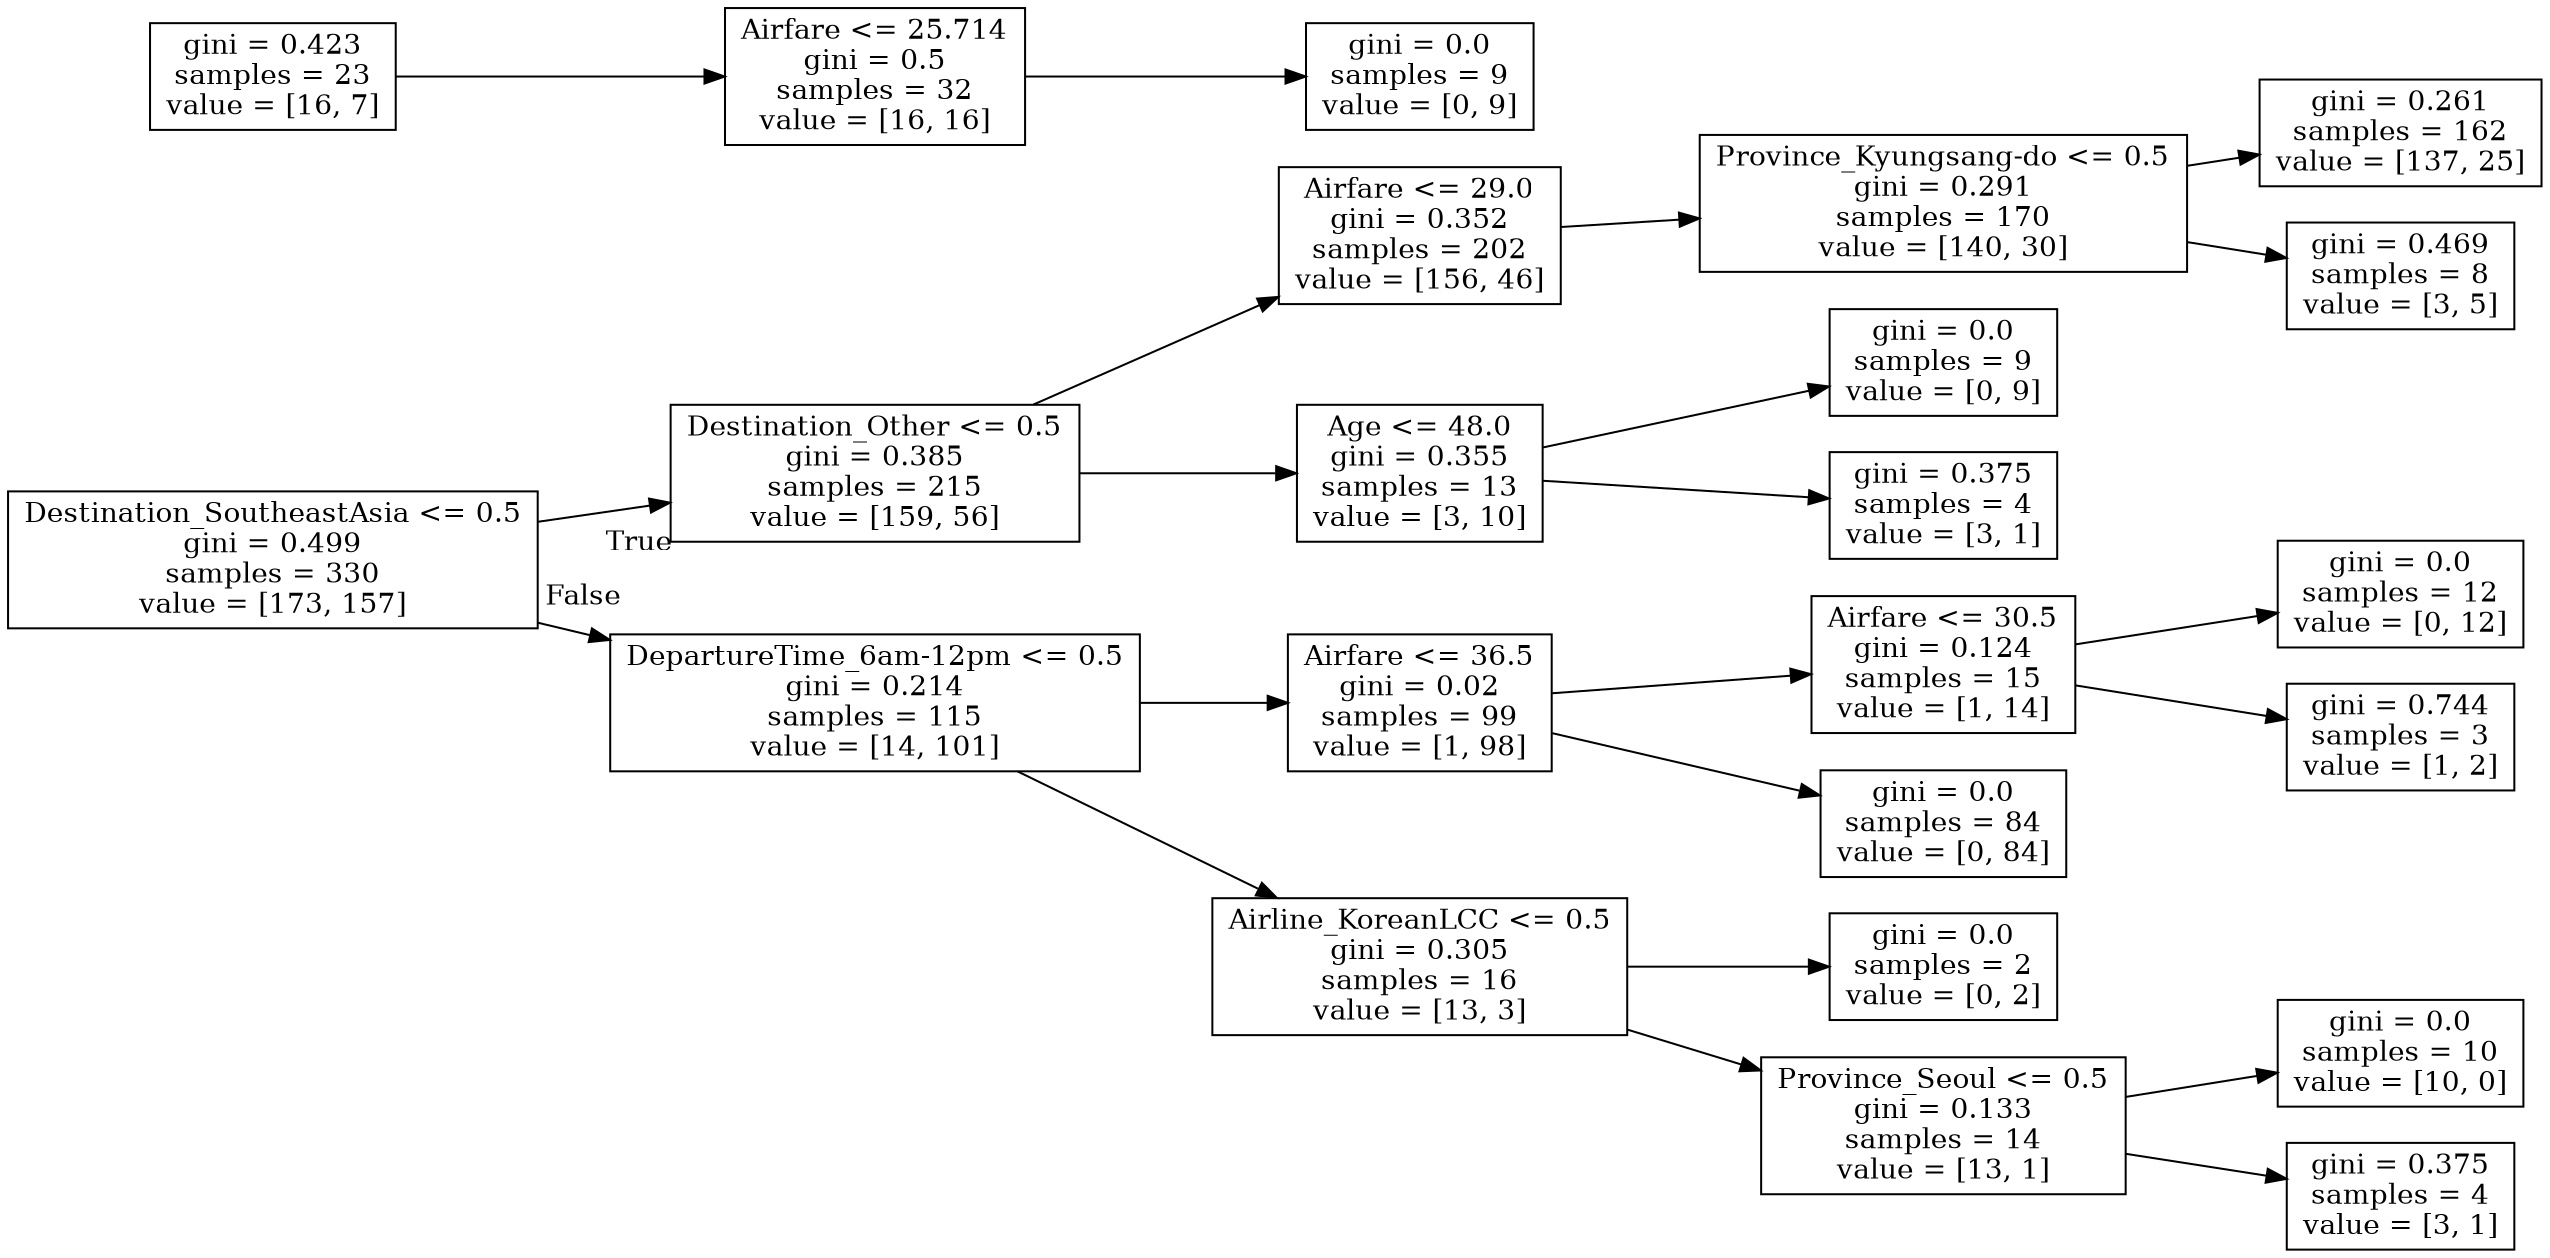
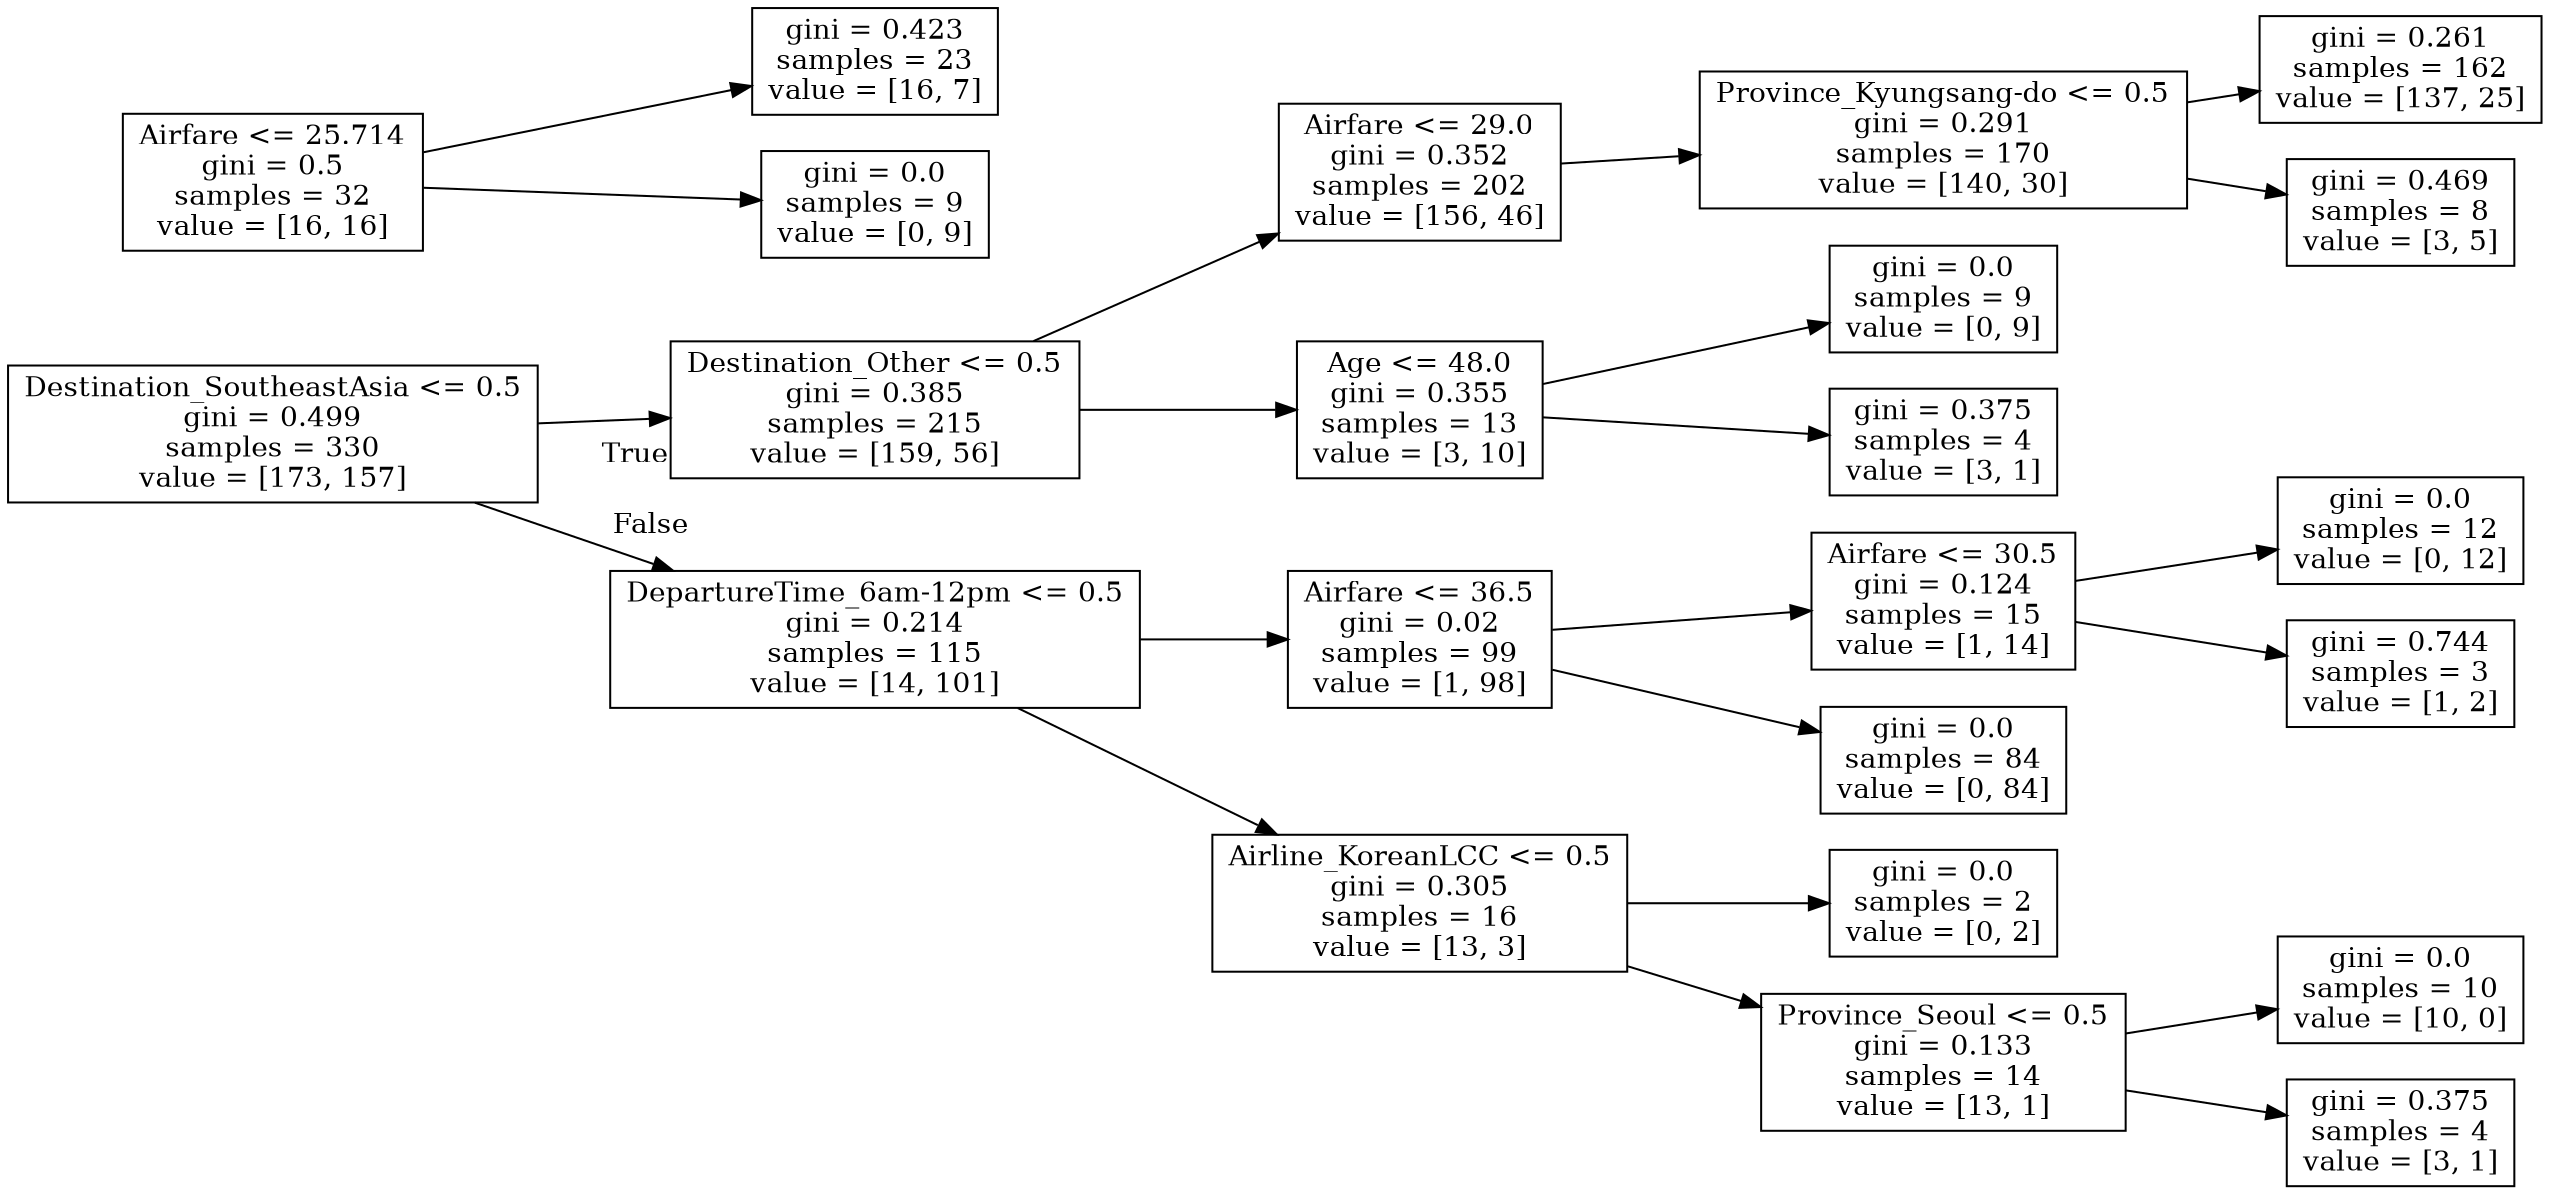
(550, 77) -> (577, 121)
